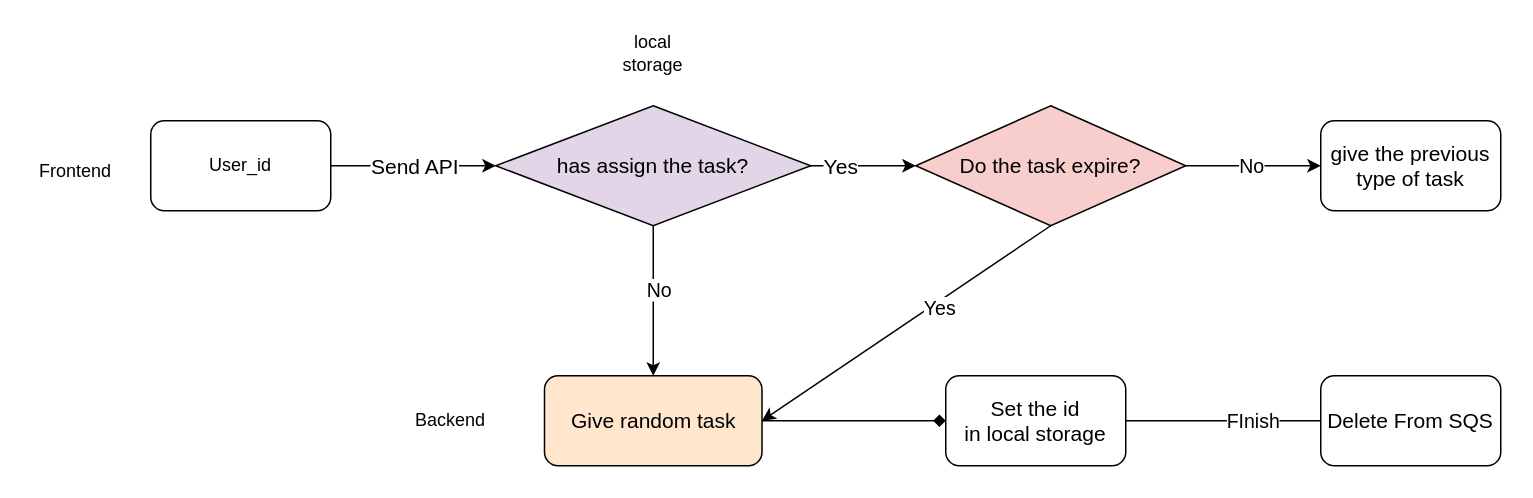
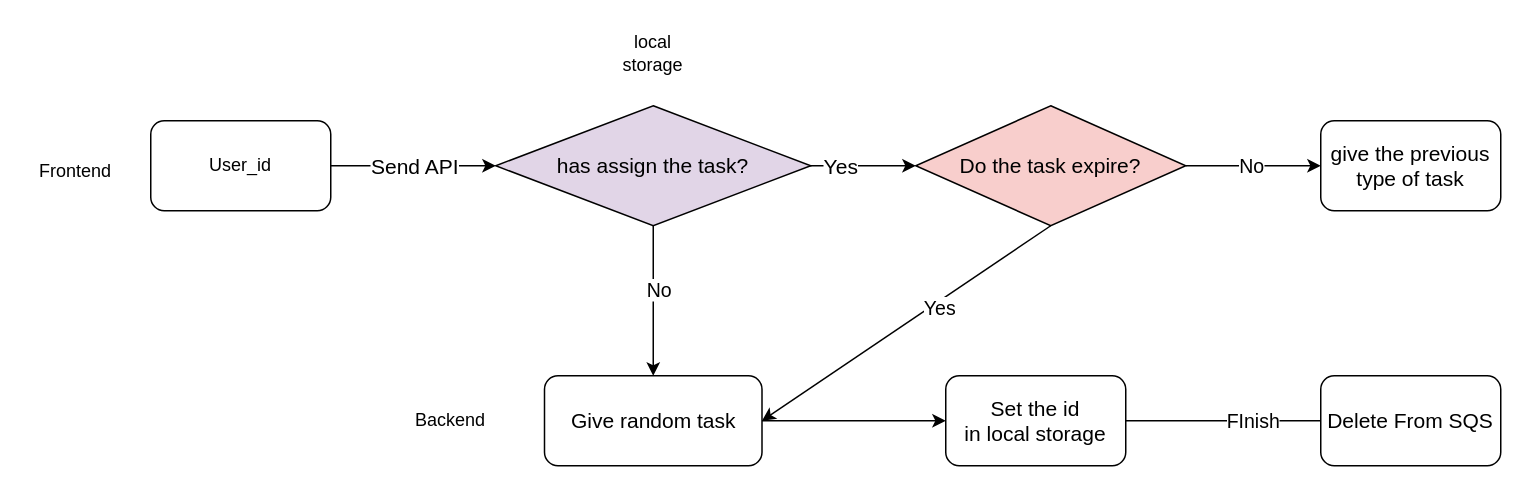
(653, 421) -> (653, 421)
(933, 421) -> (934, 421)
